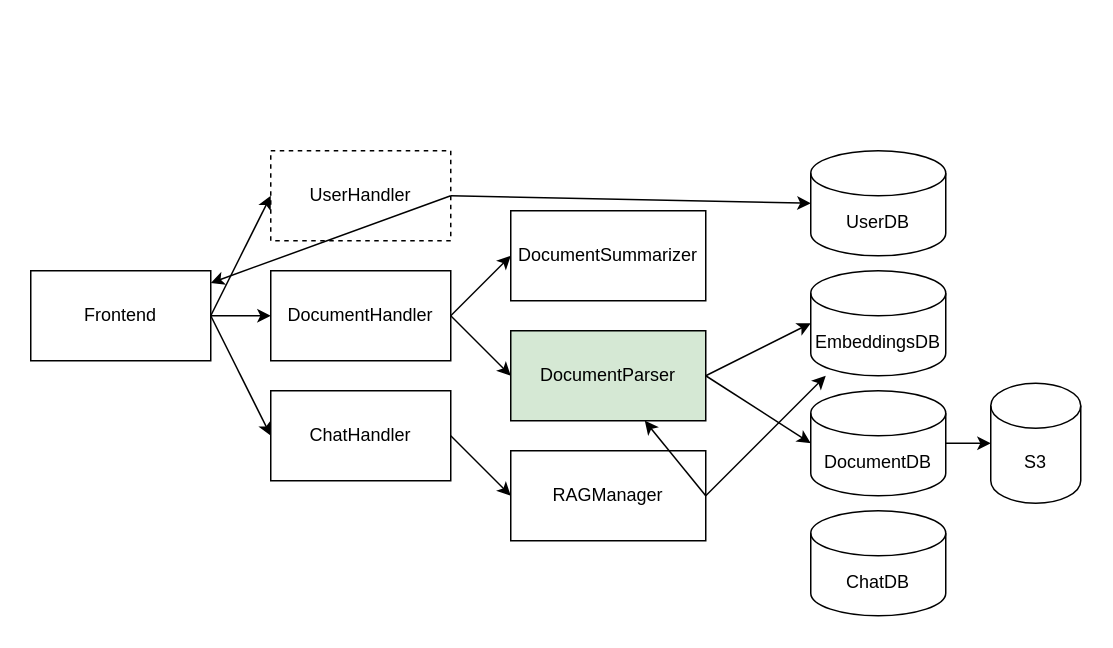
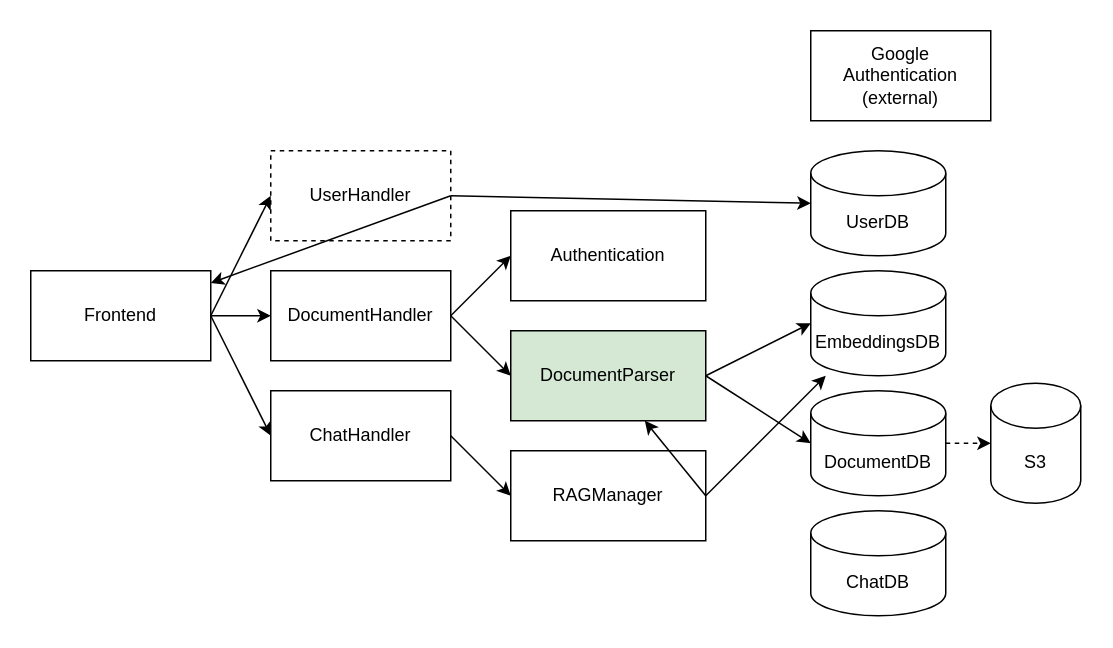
none -> (901, 76)
(608, 256) -> (608, 256)
(964, 443) -> (964, 443)
